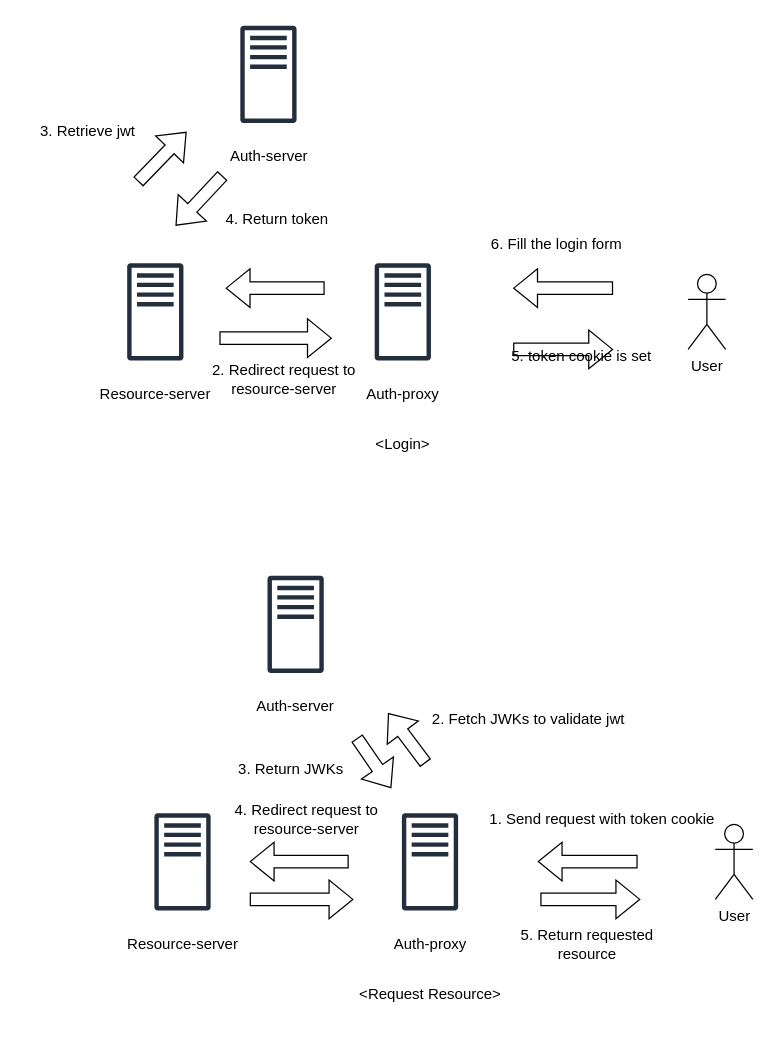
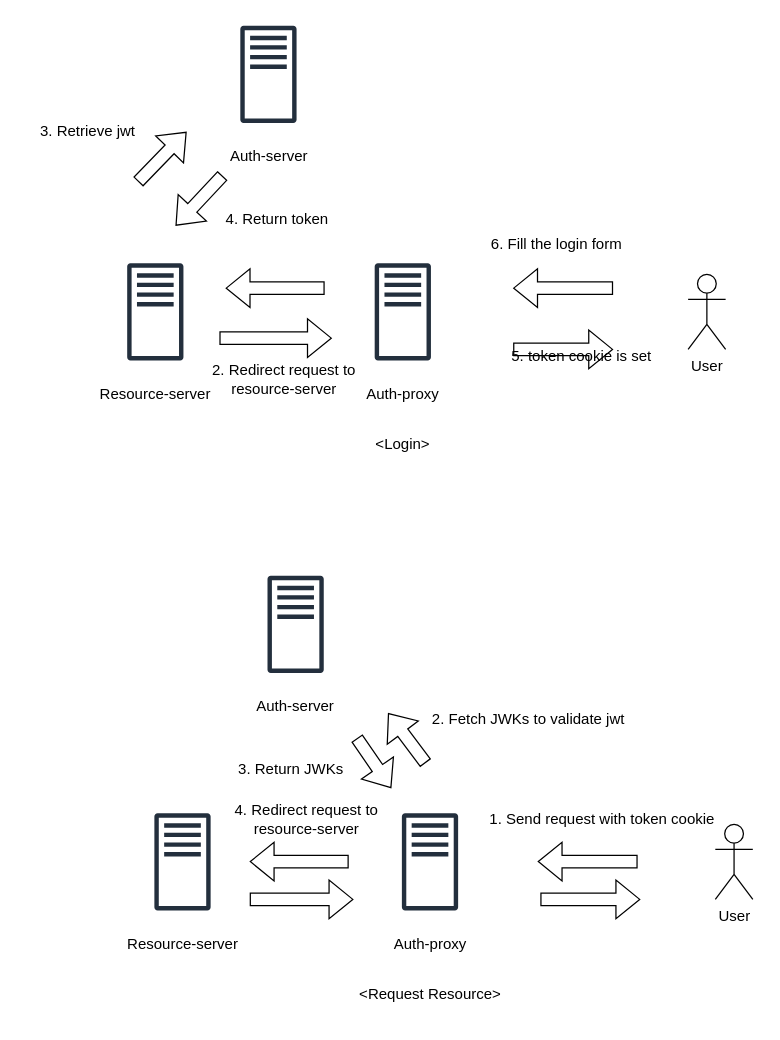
(588, 944) -> none
